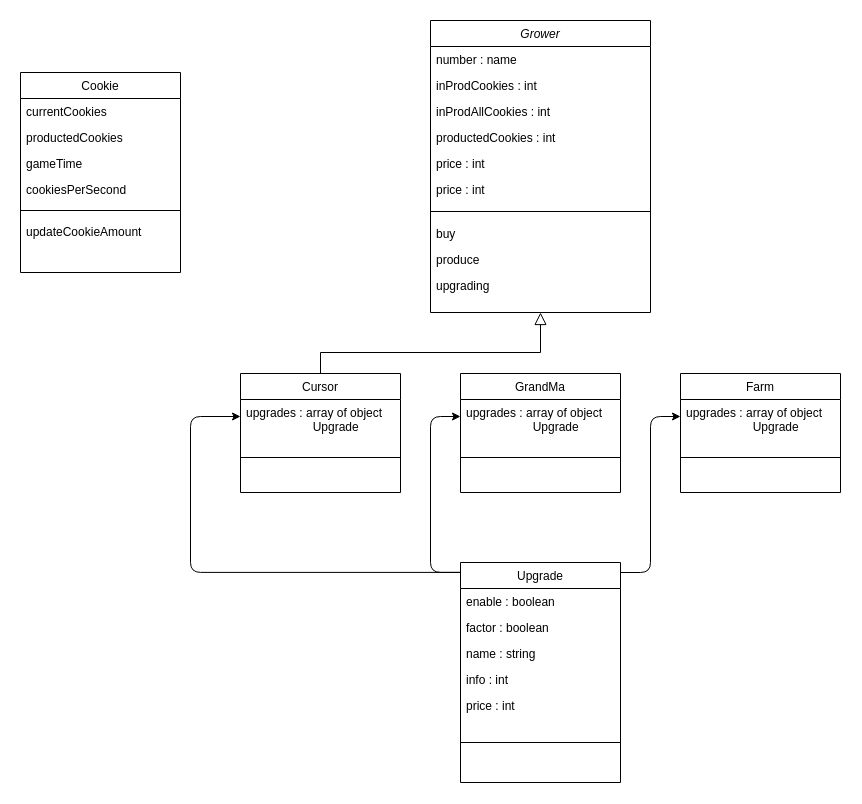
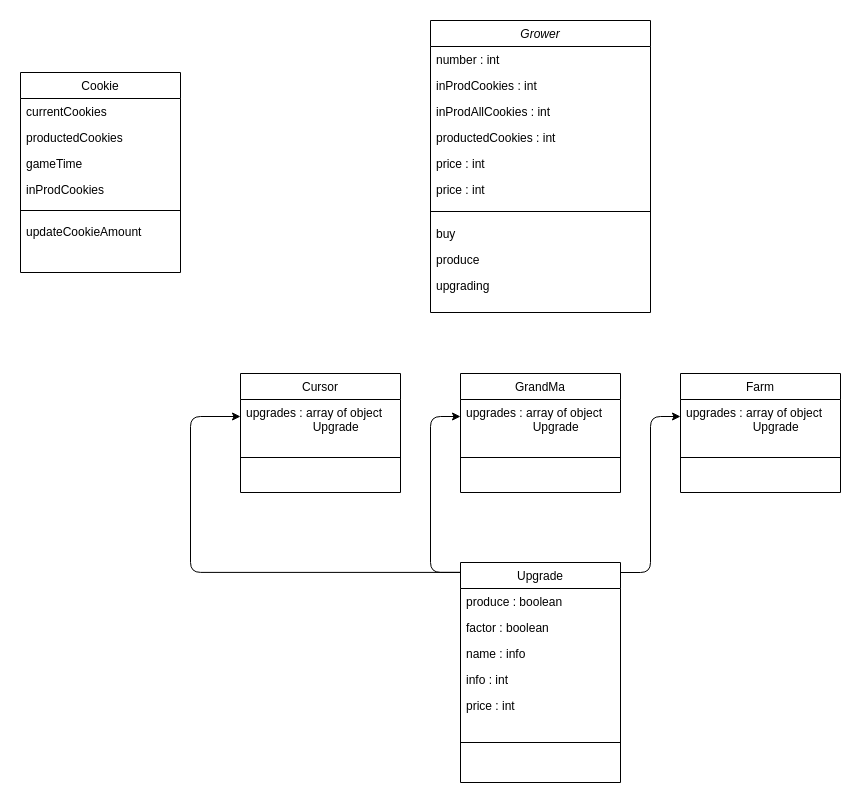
(475, 60) -> (470, 60)
(78, 190) -> (67, 190)
(434, 353) -> none
(512, 602) -> (517, 602)
(503, 654) -> (497, 654)
